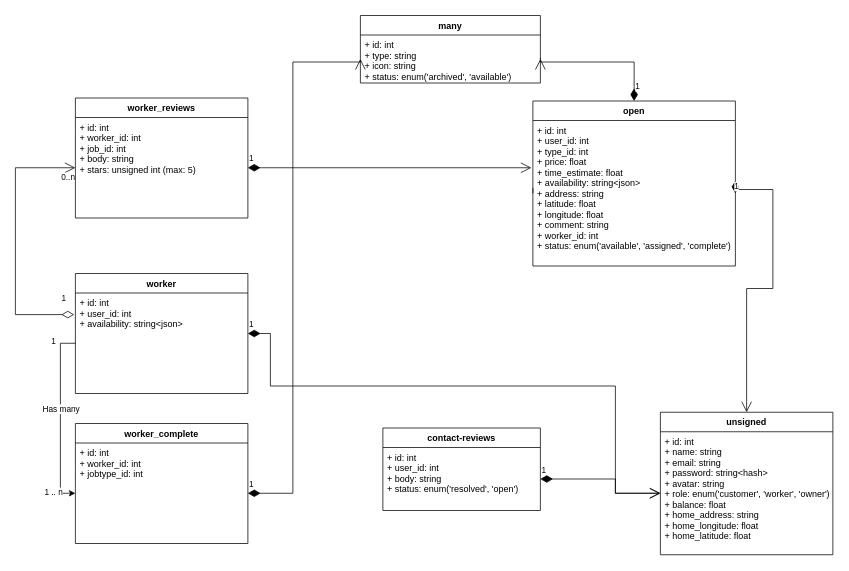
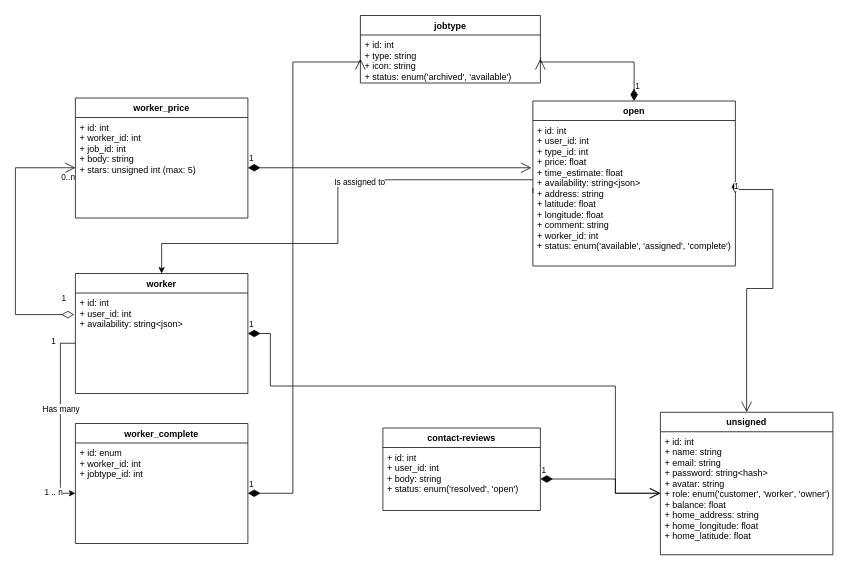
(450, 26) -> (450, 26)
(161, 108) -> (161, 108)
none -> (239, 243)
(96, 453) -> (100, 453)
